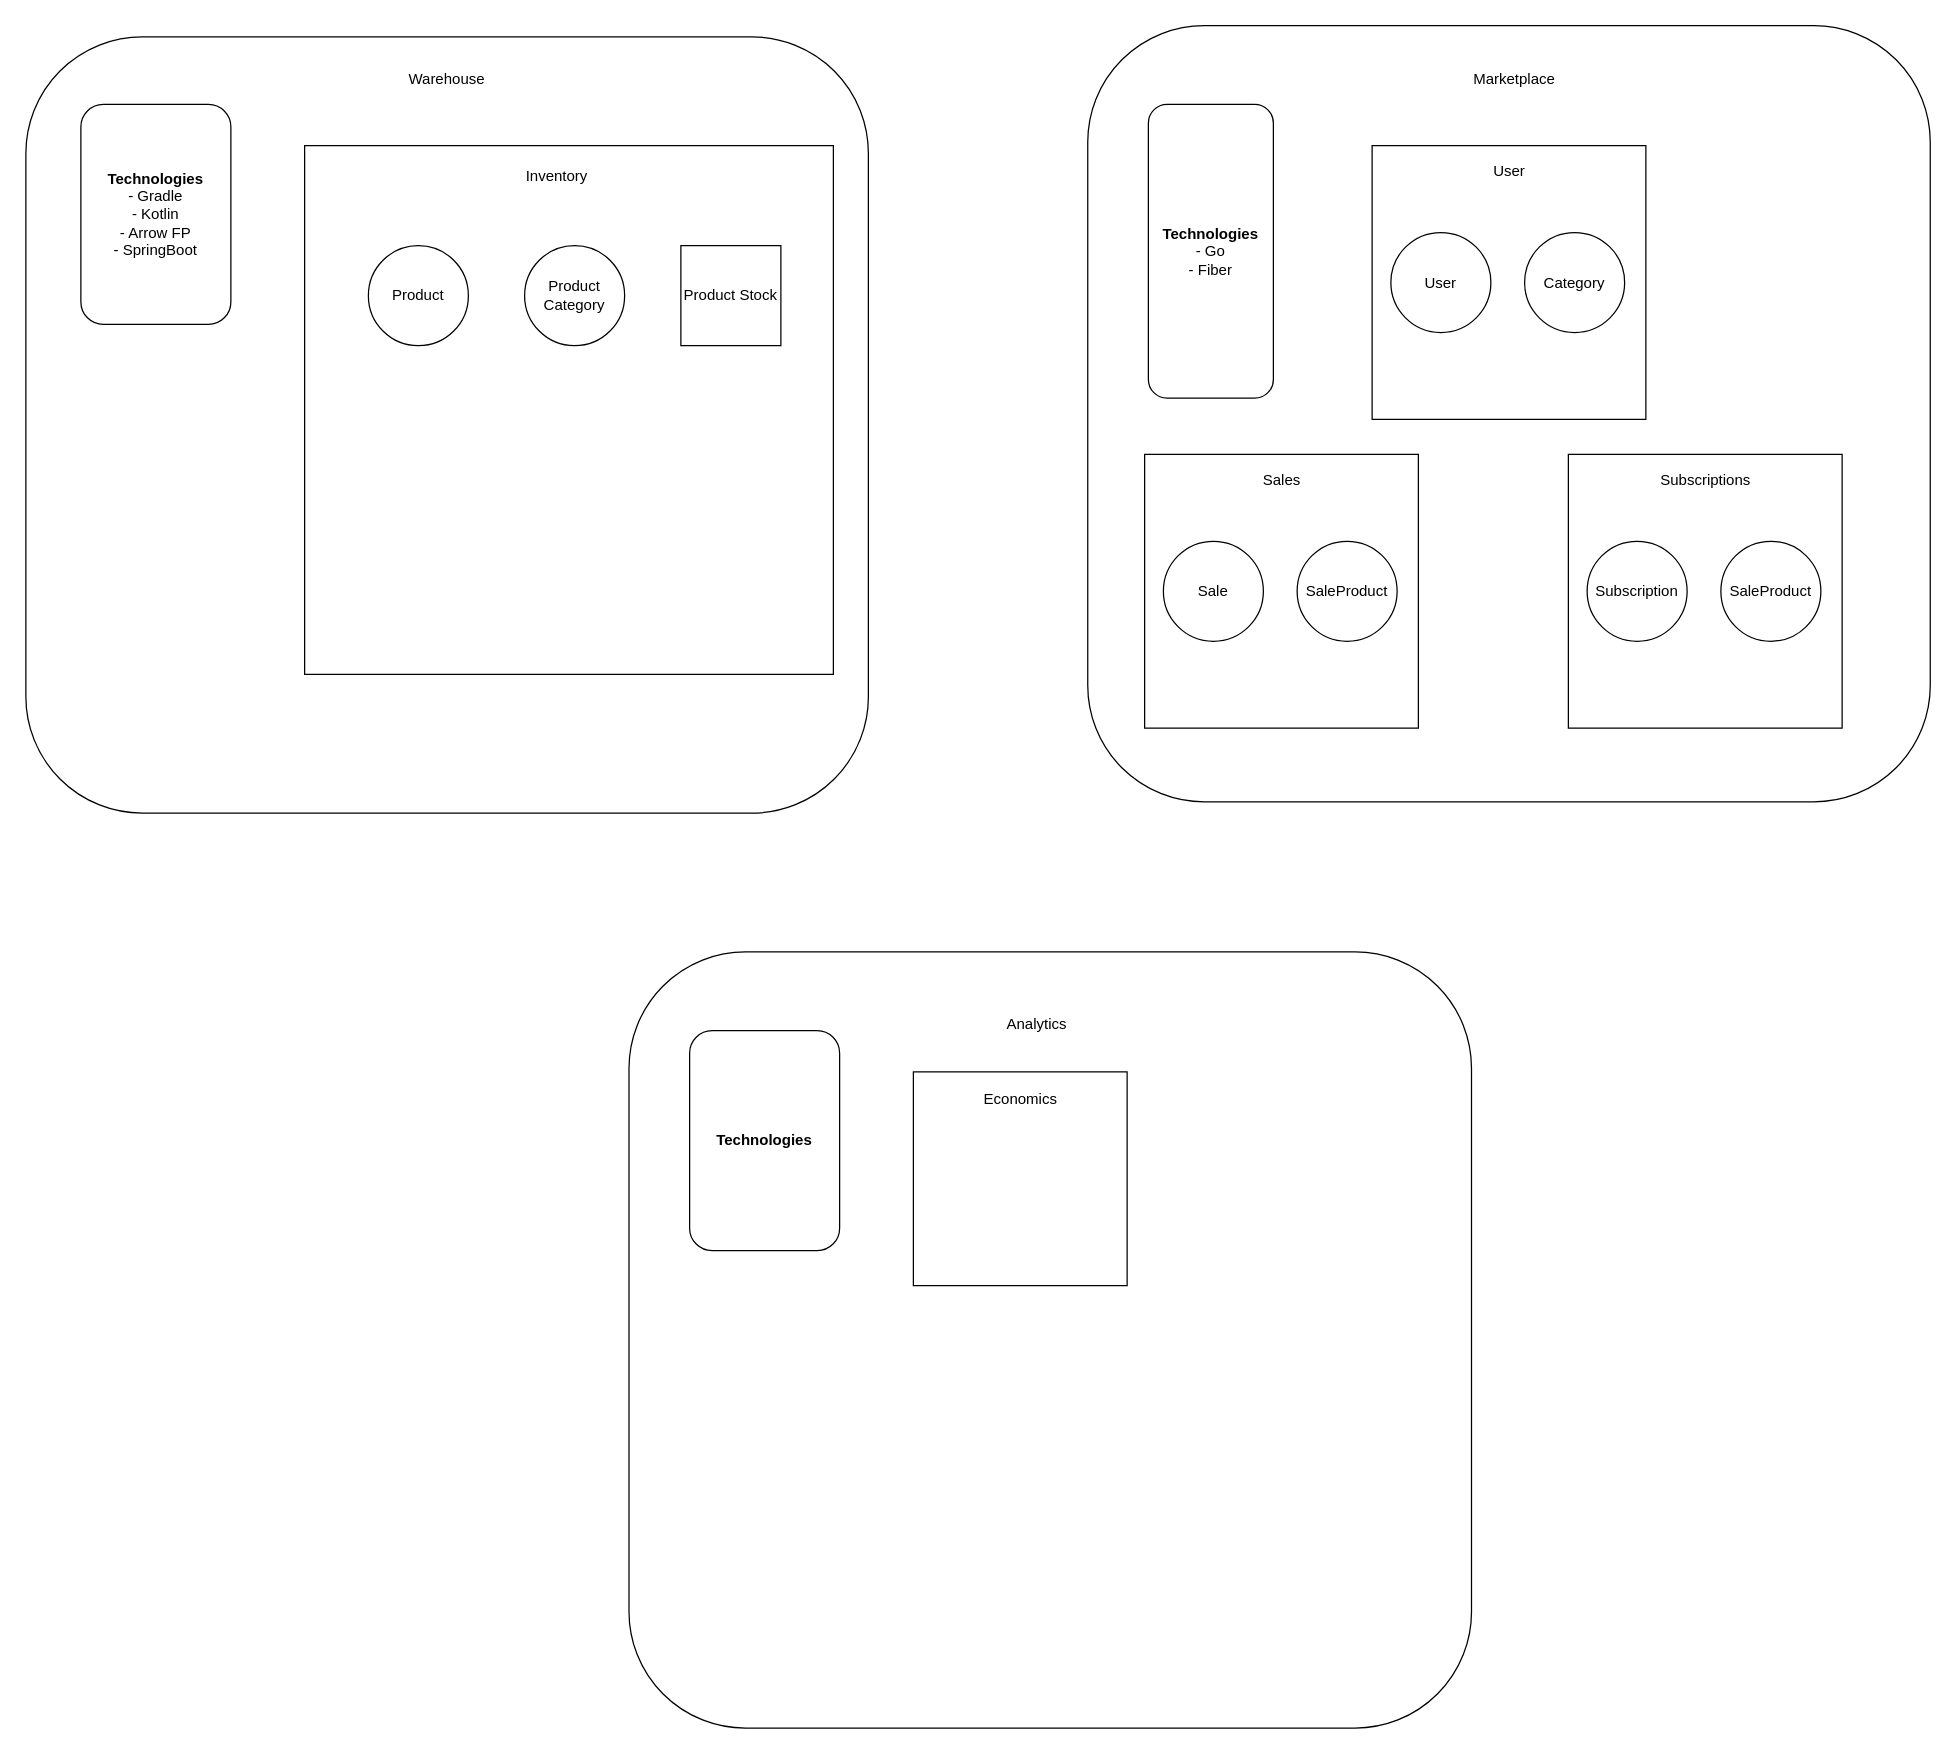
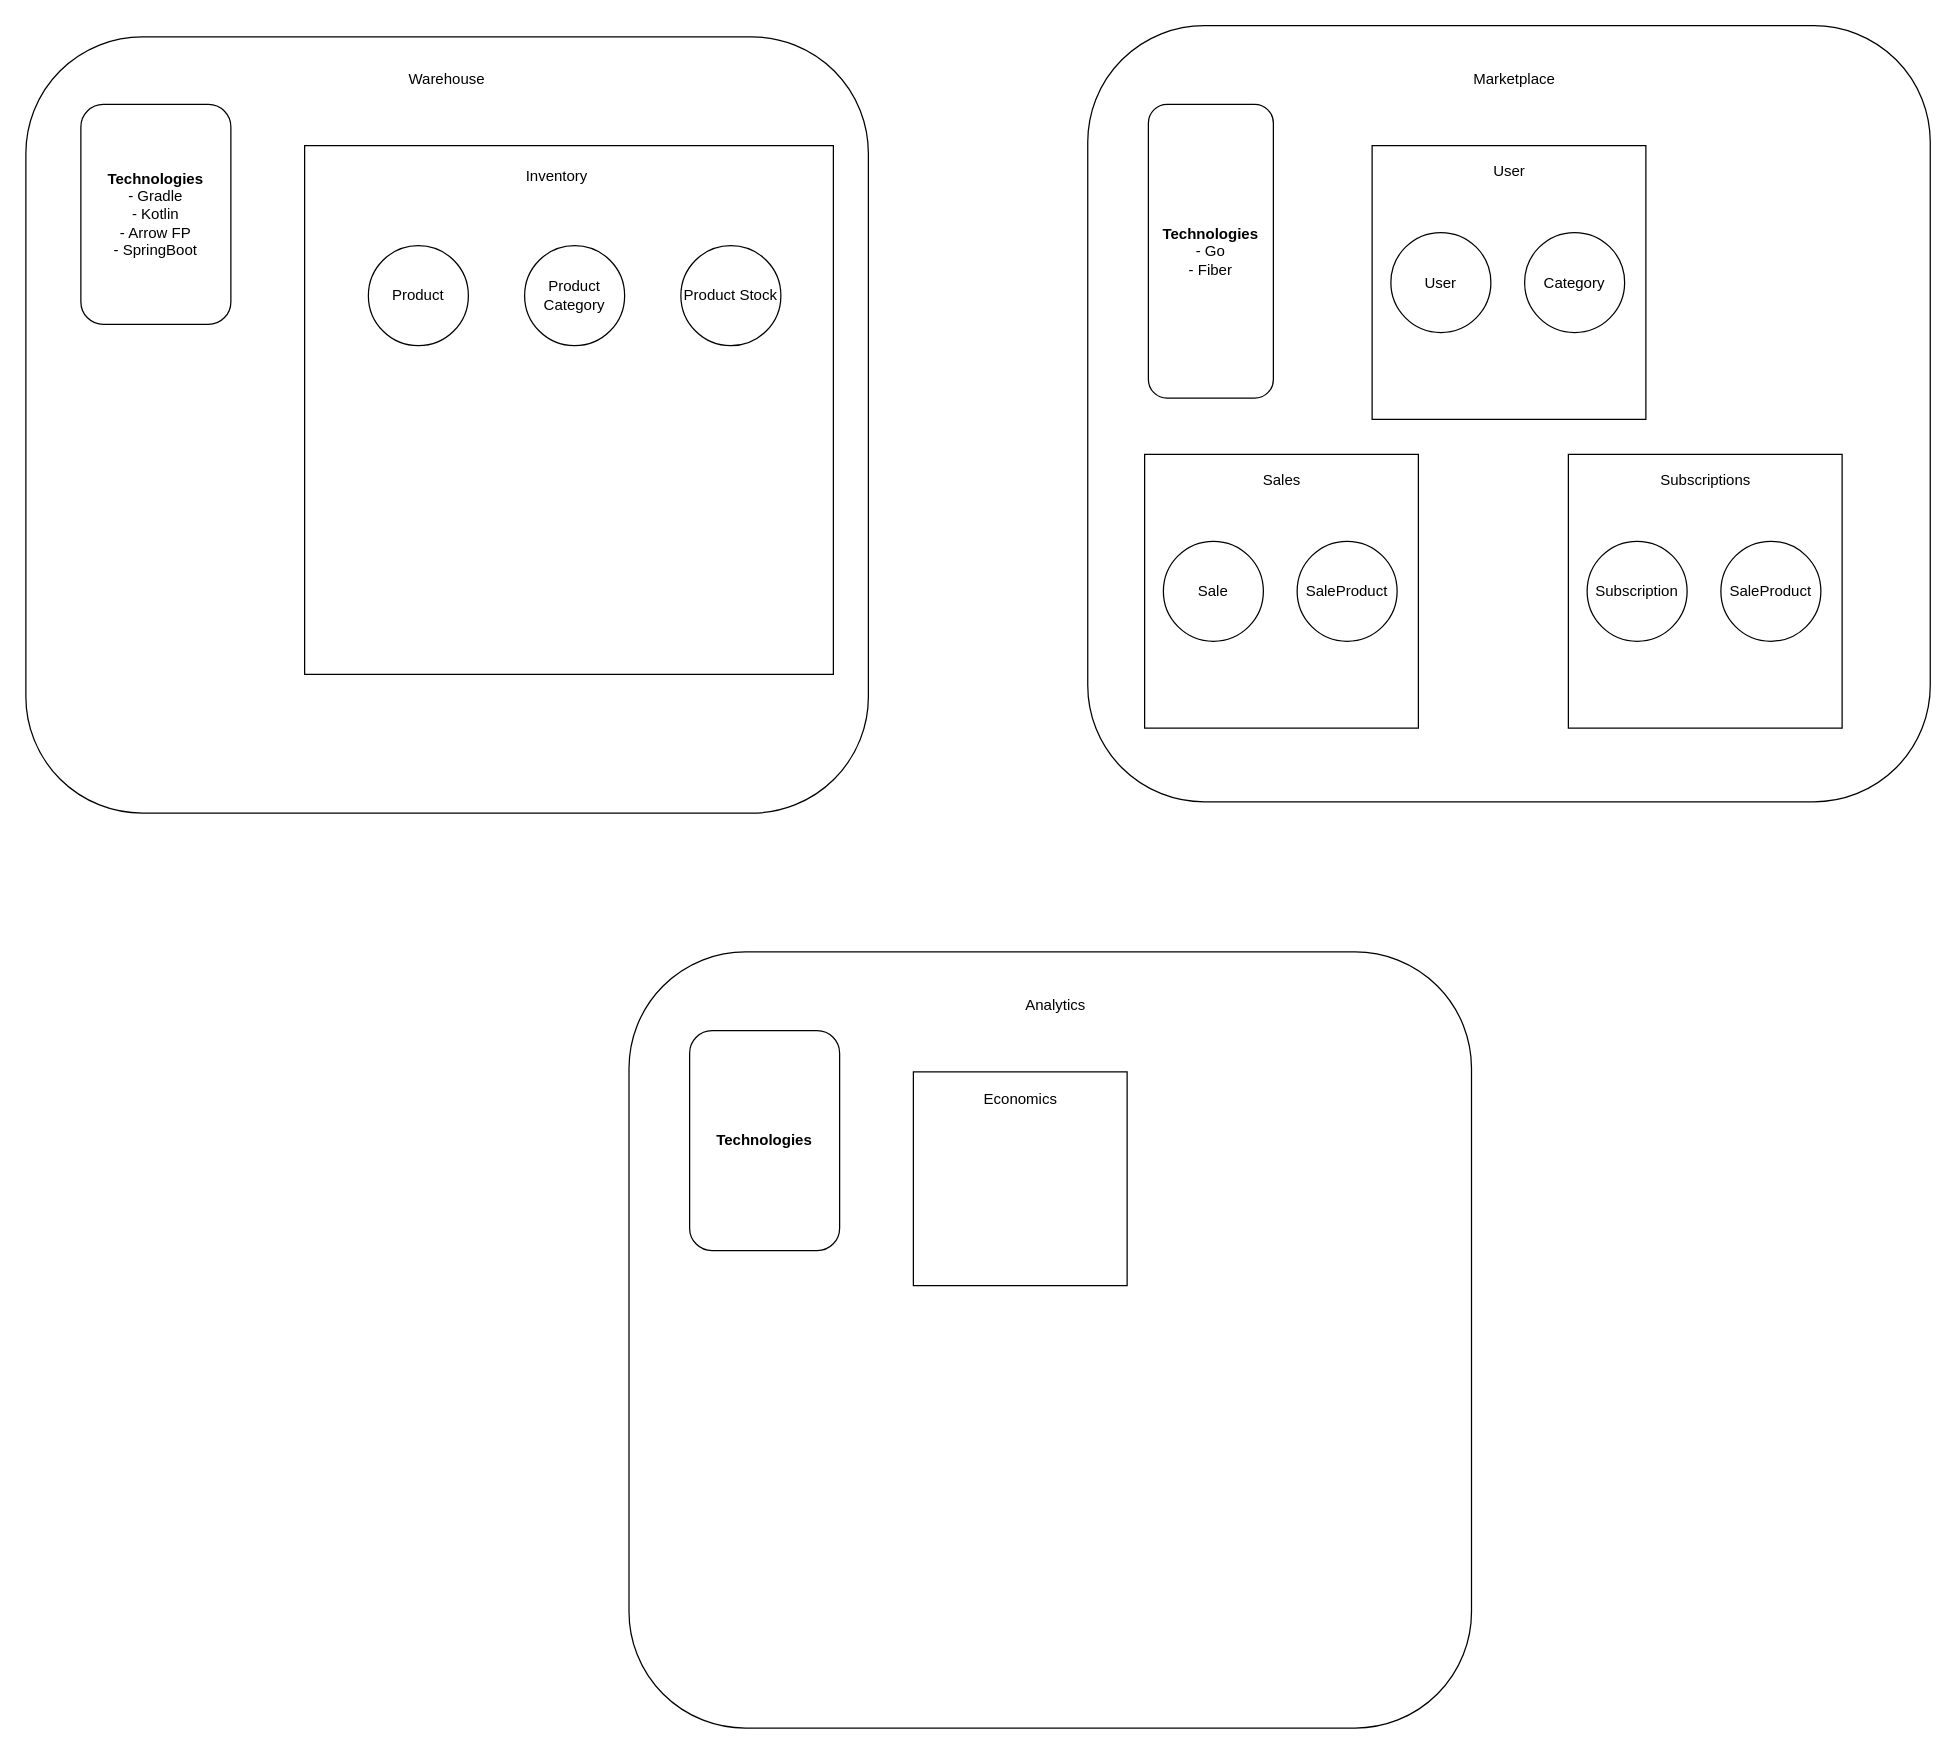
(731, 296) -> (731, 296)
(1037, 1024) -> (1056, 1006)
